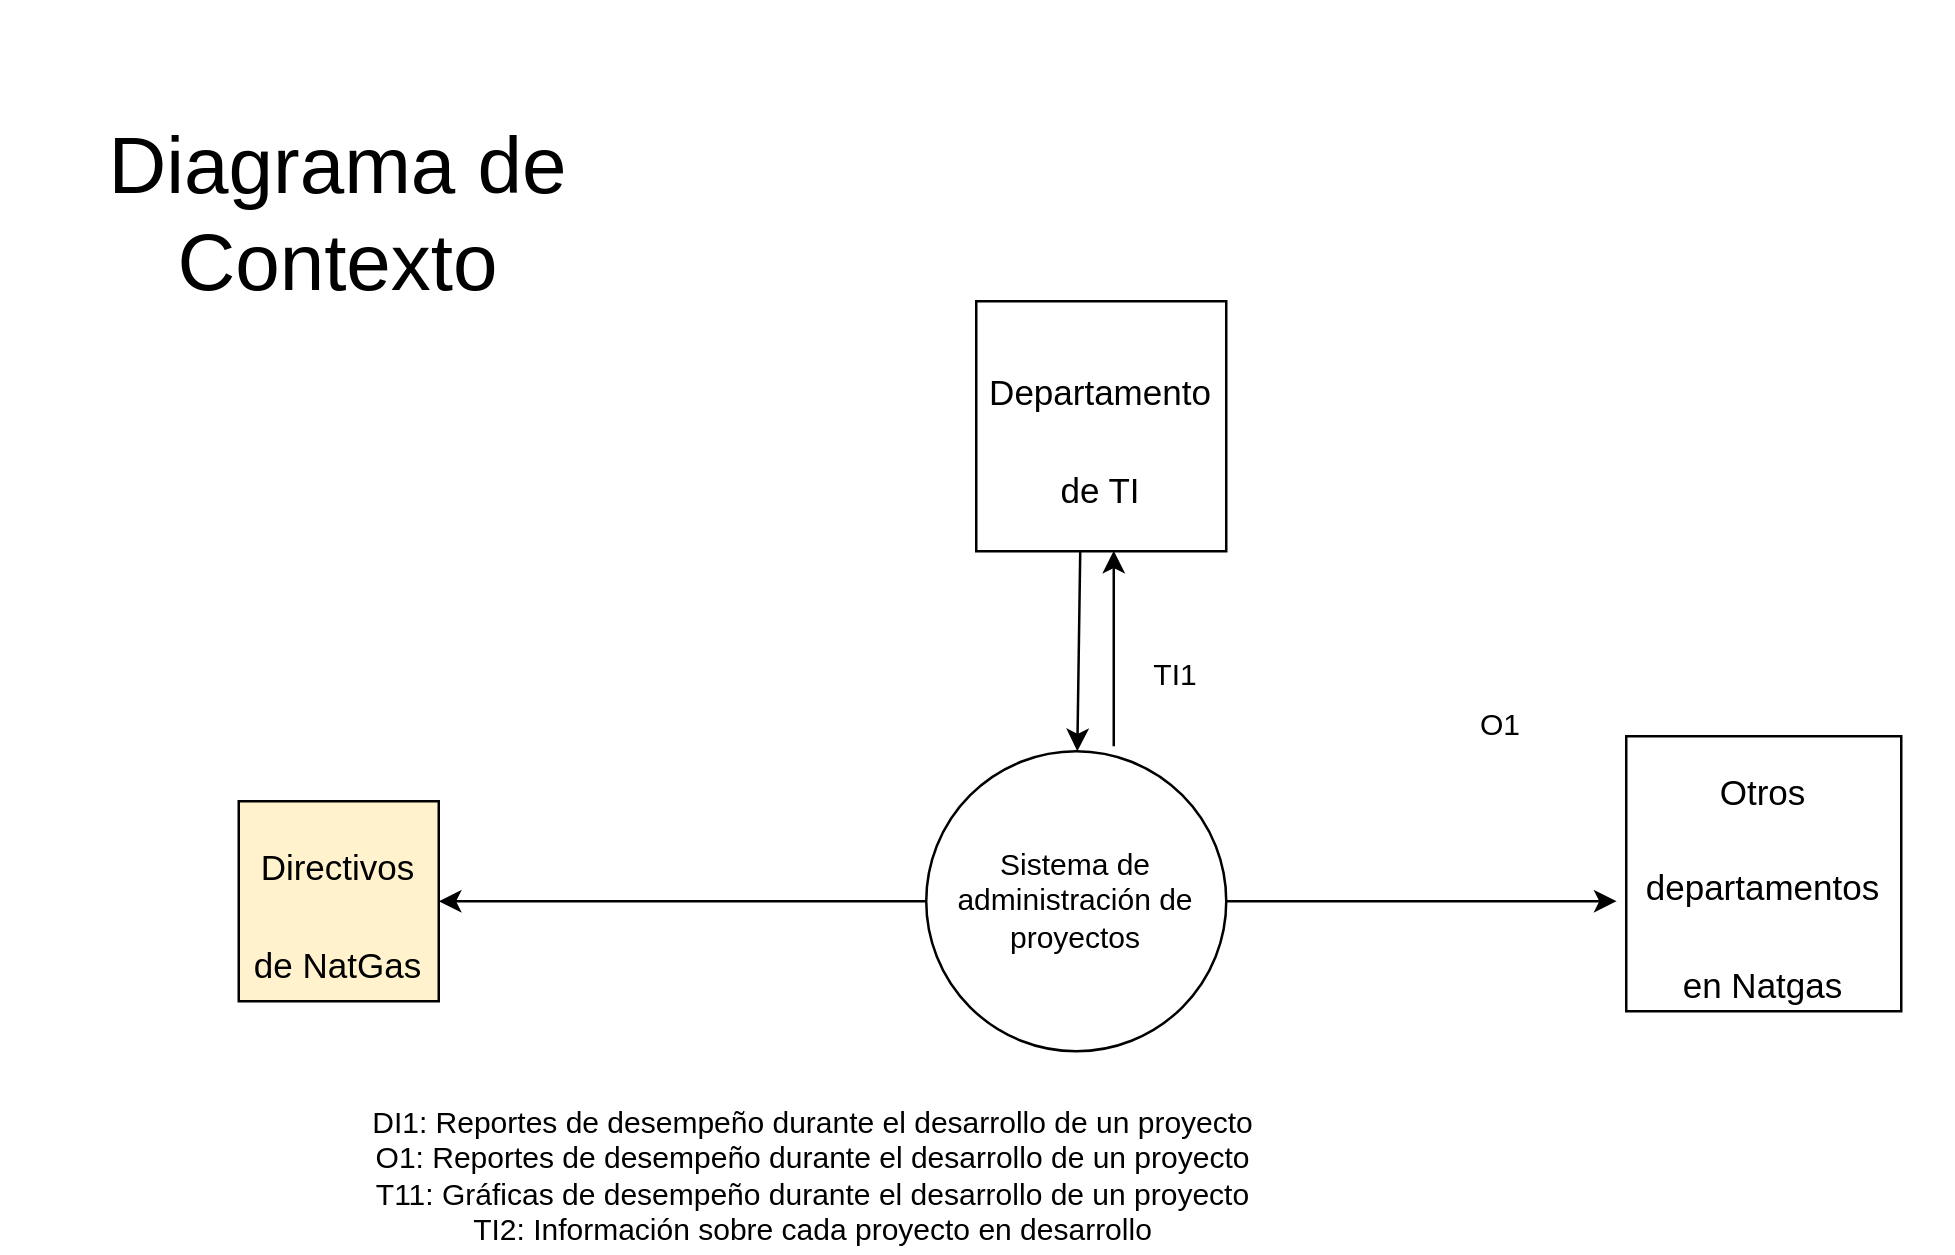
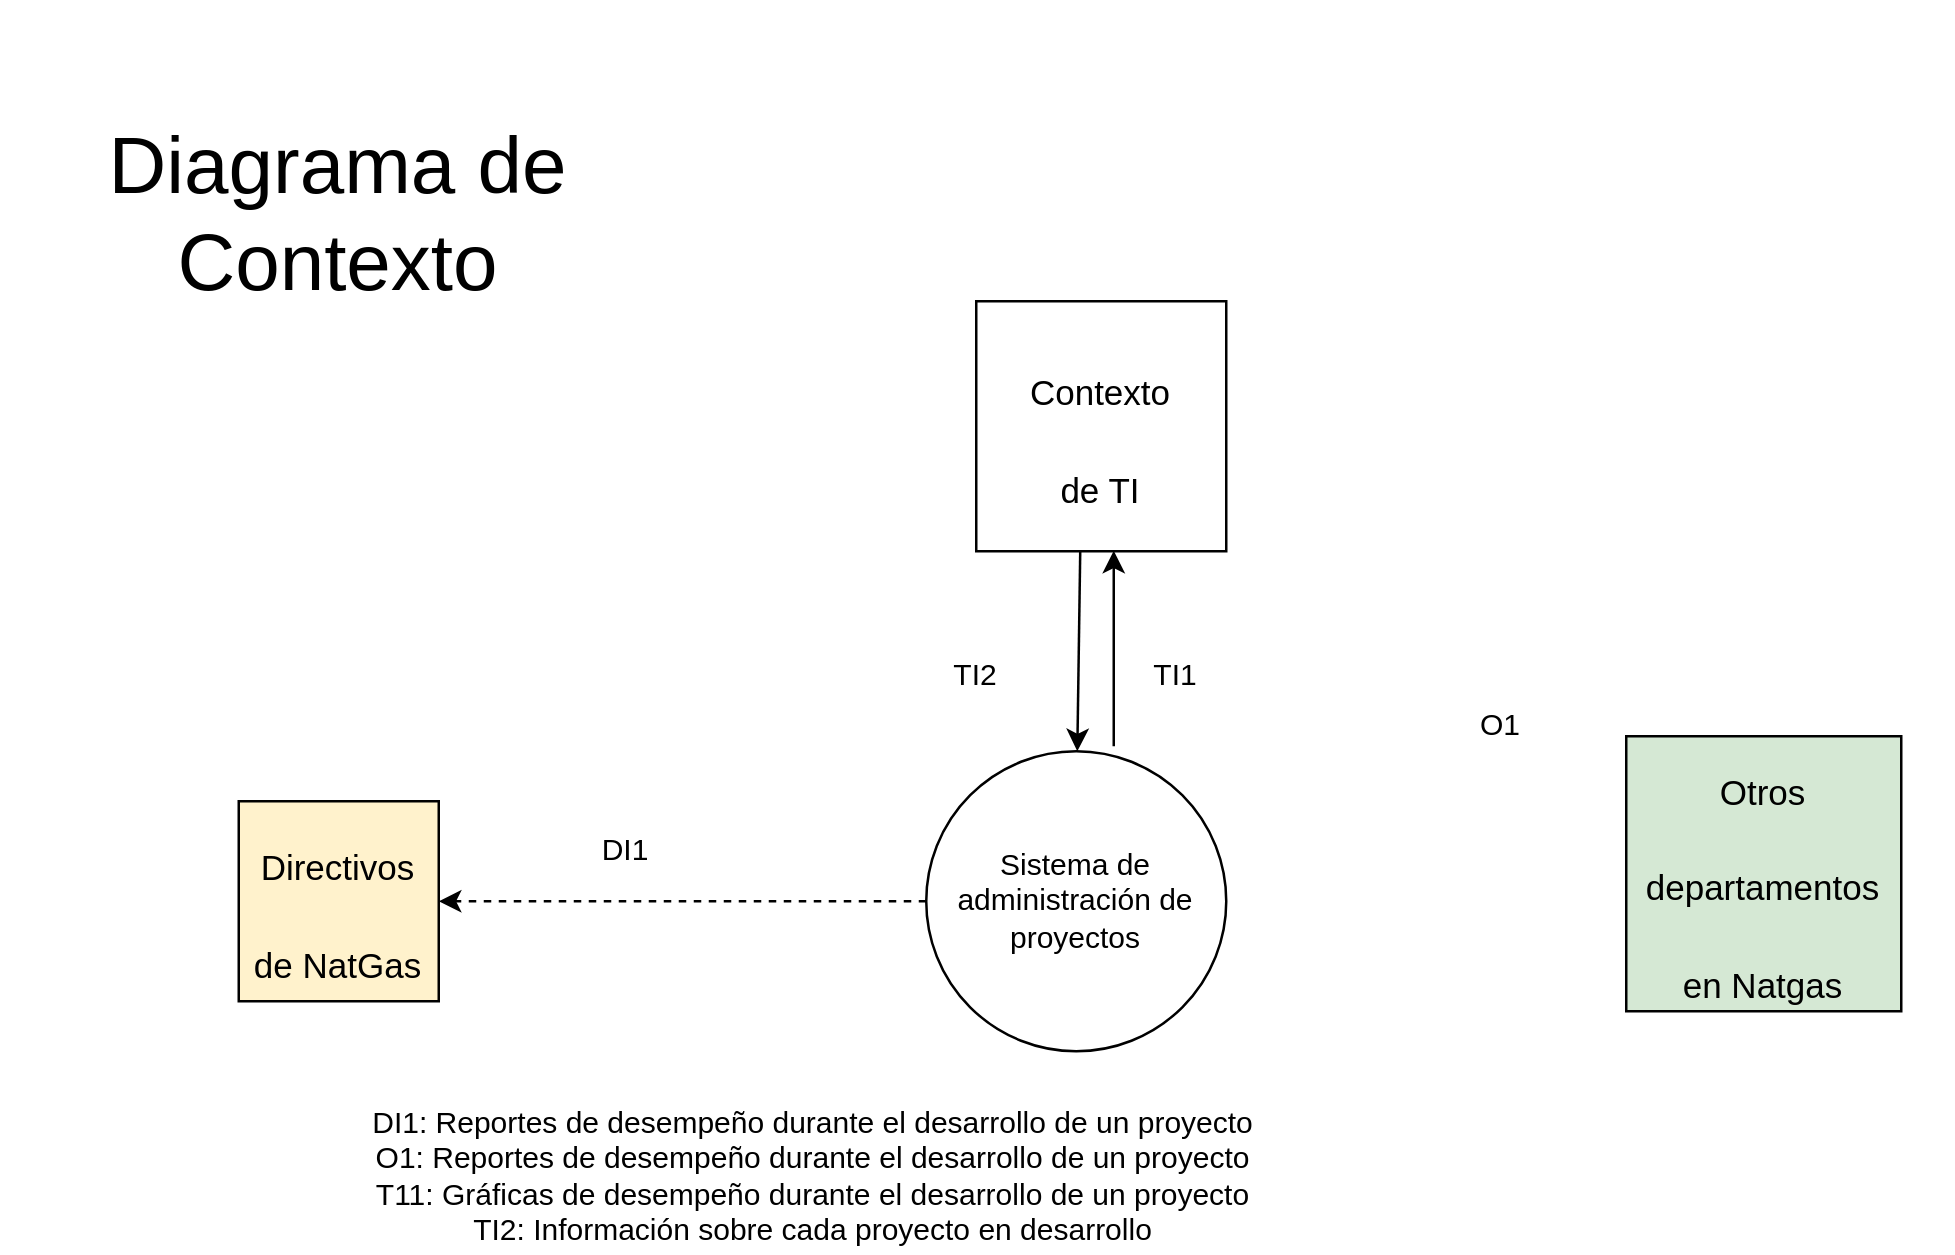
(1101, 426) -> (1101, 426)
none -> (976, 676)
none -> (626, 851)
(1764, 874) -> (1764, 874)
(690, 901) -> (690, 901)
(1413, 901) -> none
